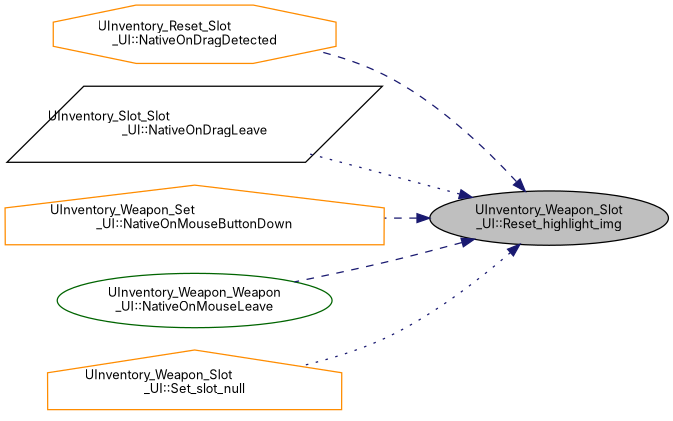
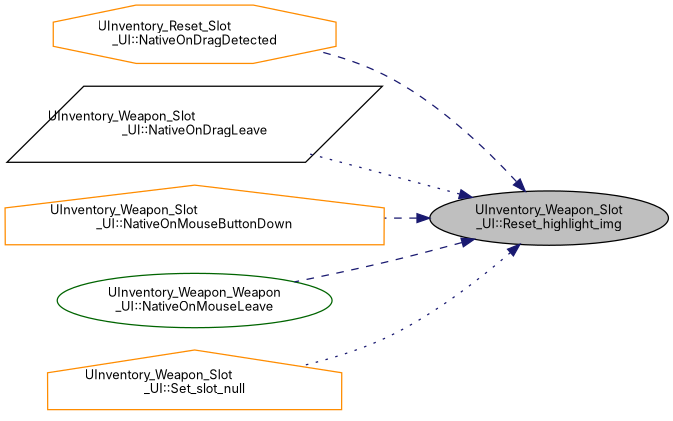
(195, 124) -> (195, 124)
(195, 218) -> (195, 218)
